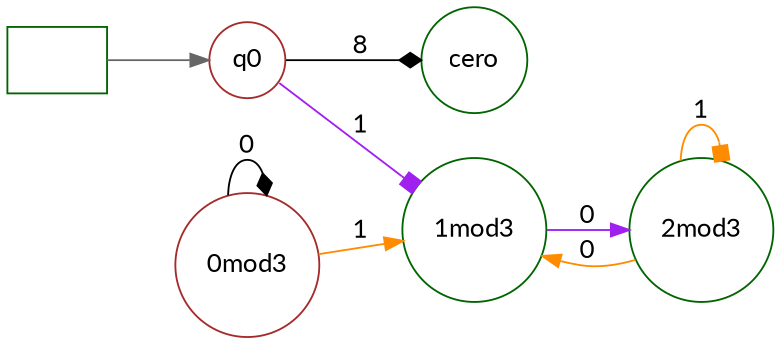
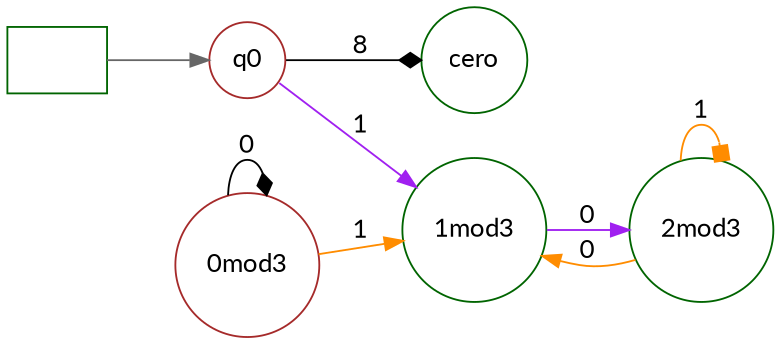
(340, 130) -> (340, 130)
